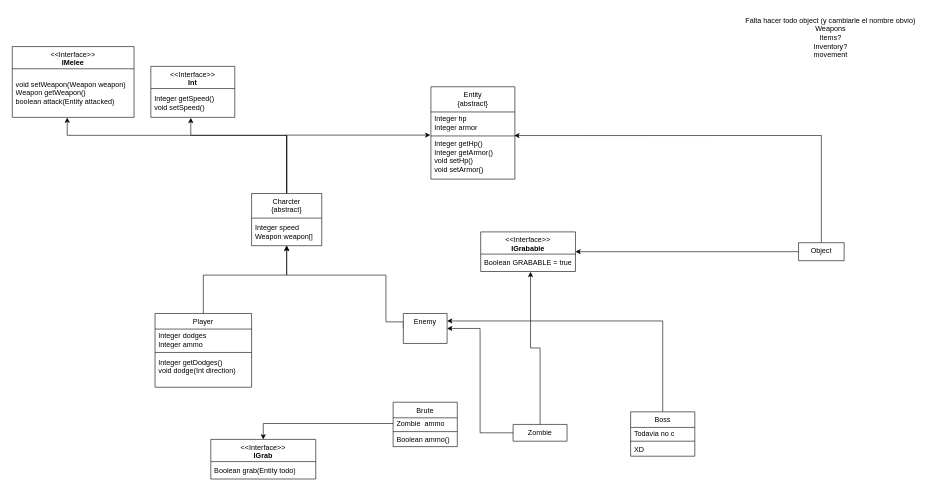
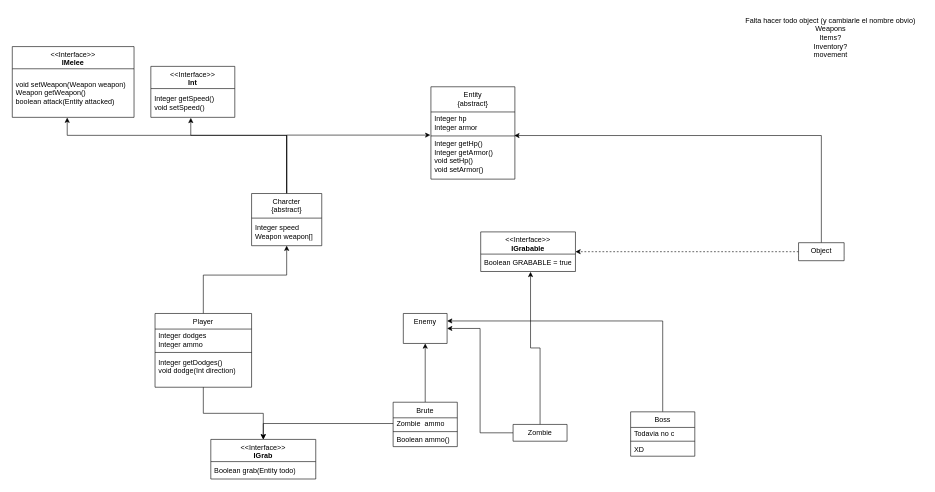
(690, 252) -> (690, 252)
(370, 275) -> none
none -> (425, 348)
none -> (224, 413)
